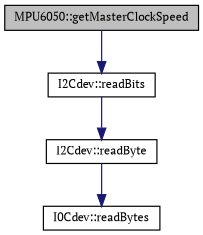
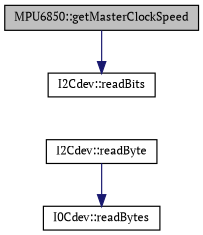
(102, 18) -> (102, 18)
(102, 112) -> none
